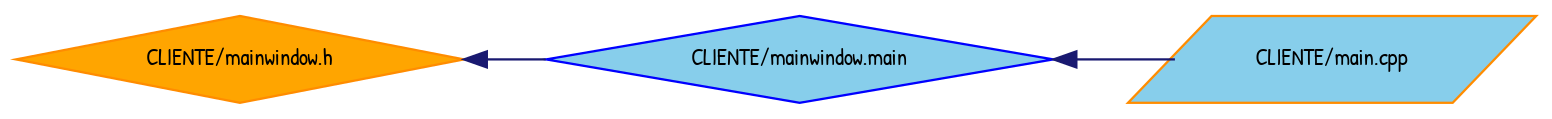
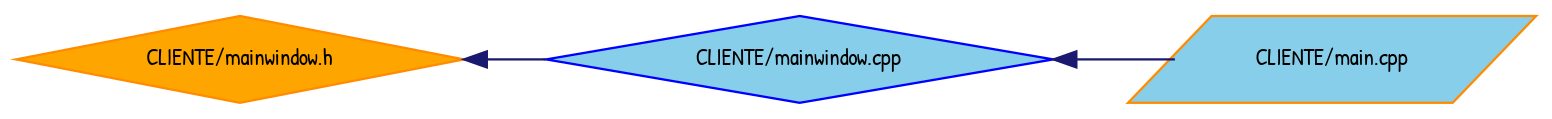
(800, 59) -> (800, 59)
